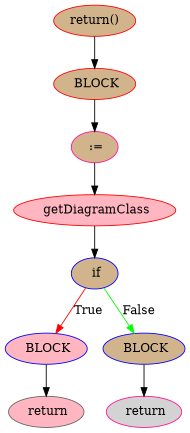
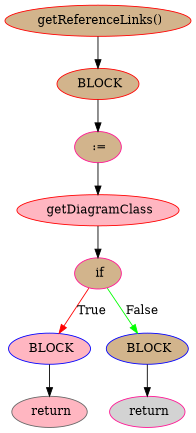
(95, 21) -> (98, 21)
(95, 273) -> (98, 273)
